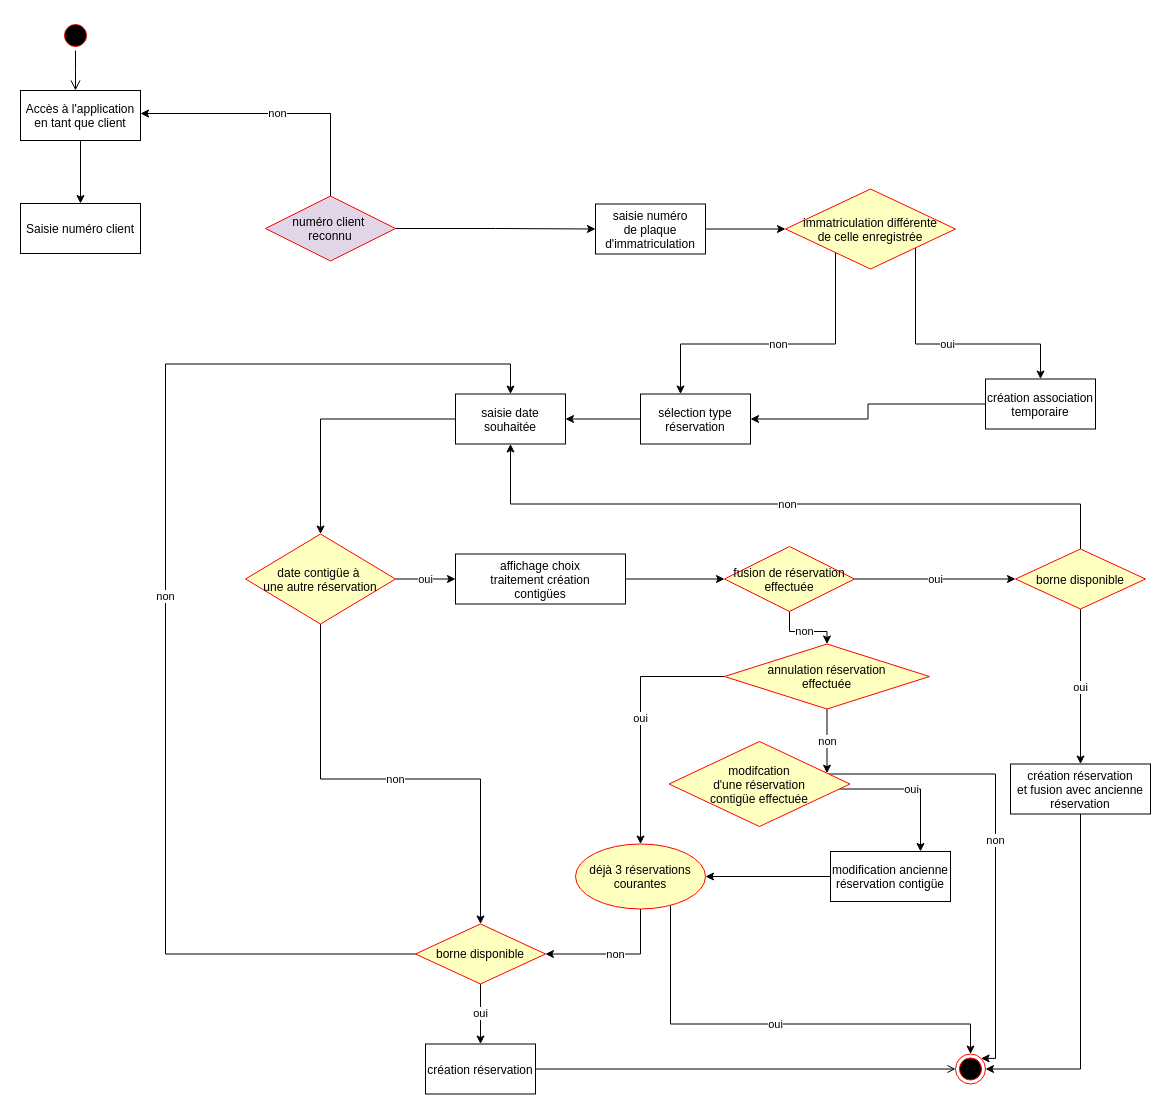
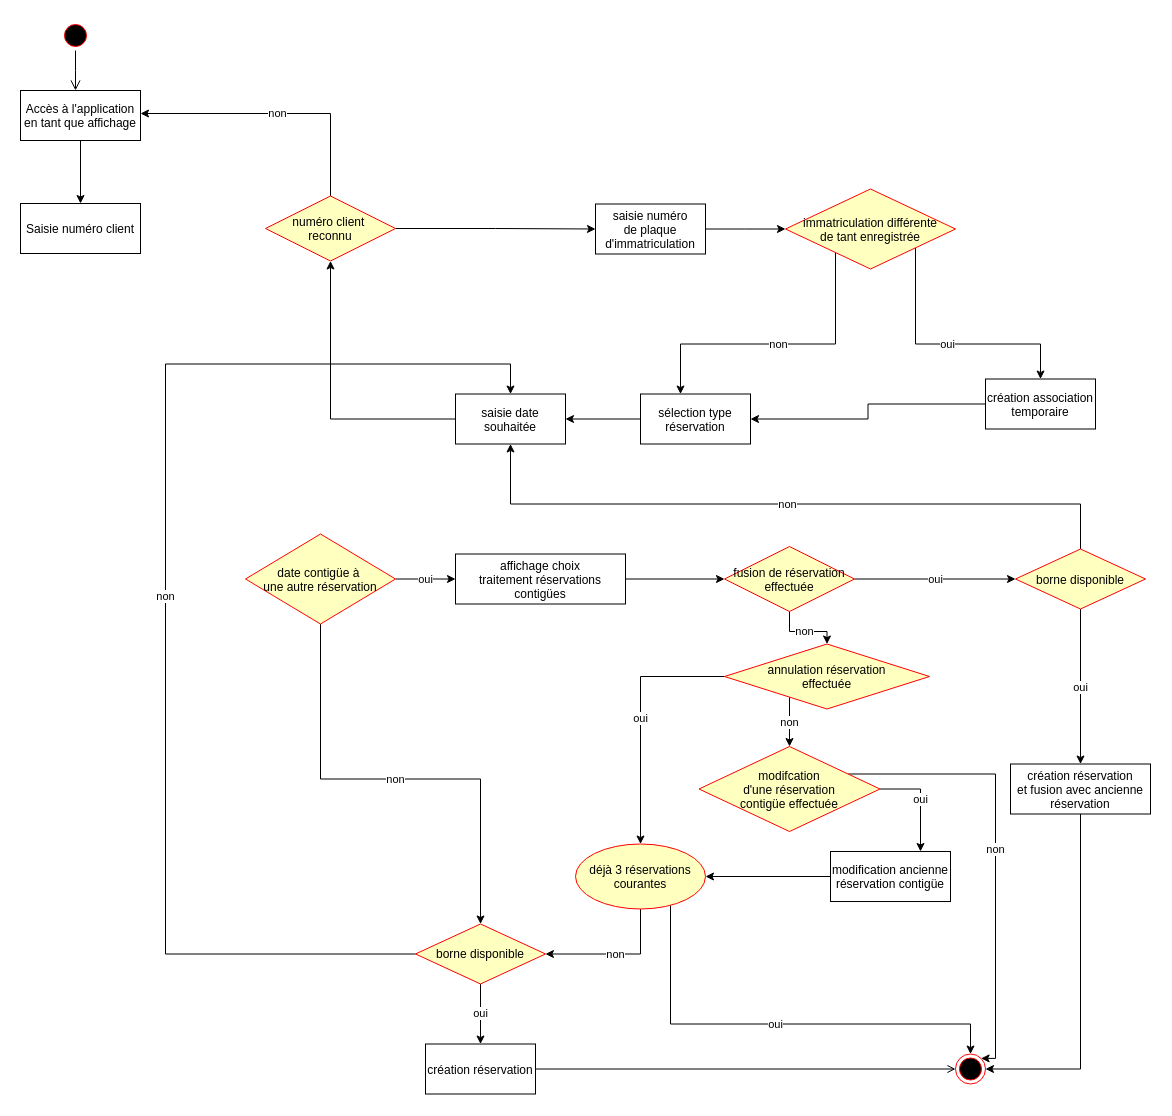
(80, 109) -> (80, 109)
(870, 223) -> (870, 223)
(331, 229) -> (331, 229)
(321, 467) -> (331, 345)
(540, 566) -> (540, 566)
(760, 784) -> (790, 789)
